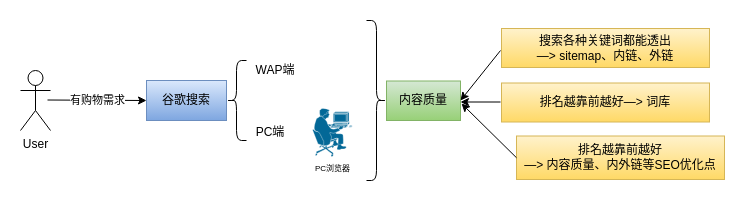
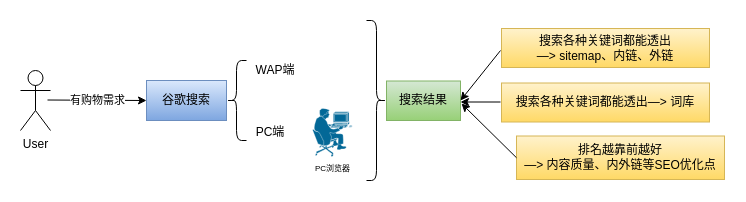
(424, 101) -> (424, 101)
(606, 103) -> (606, 103)
